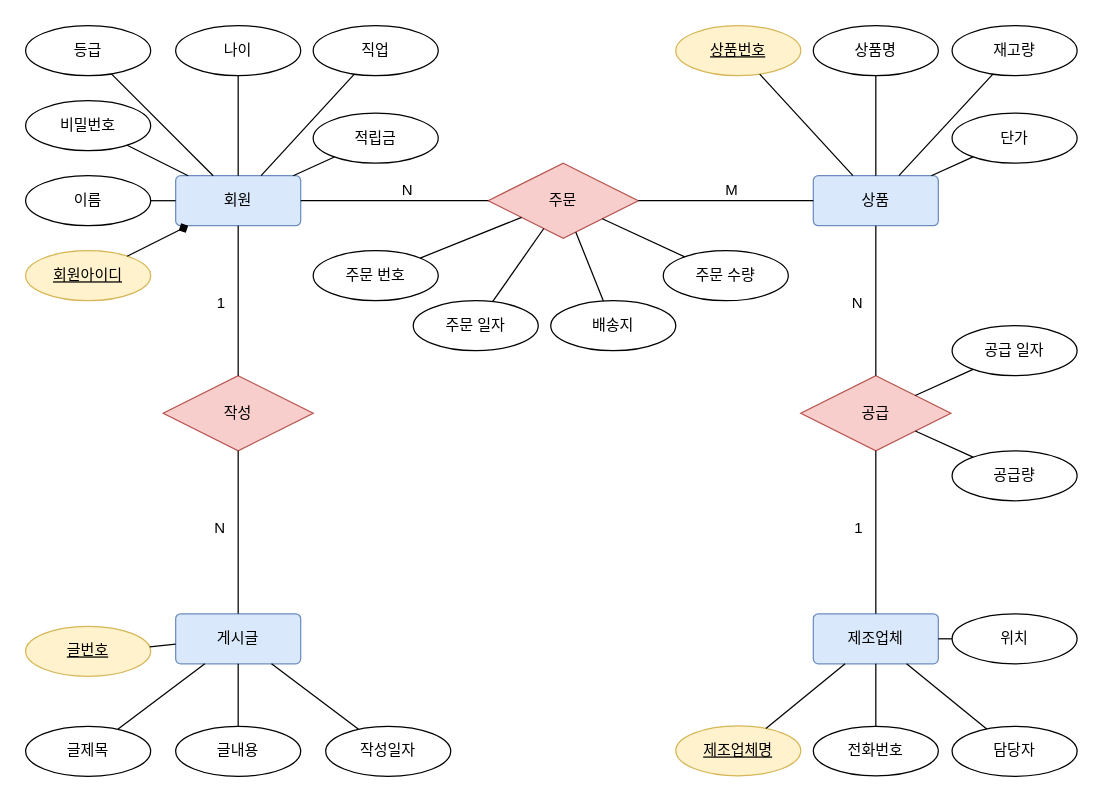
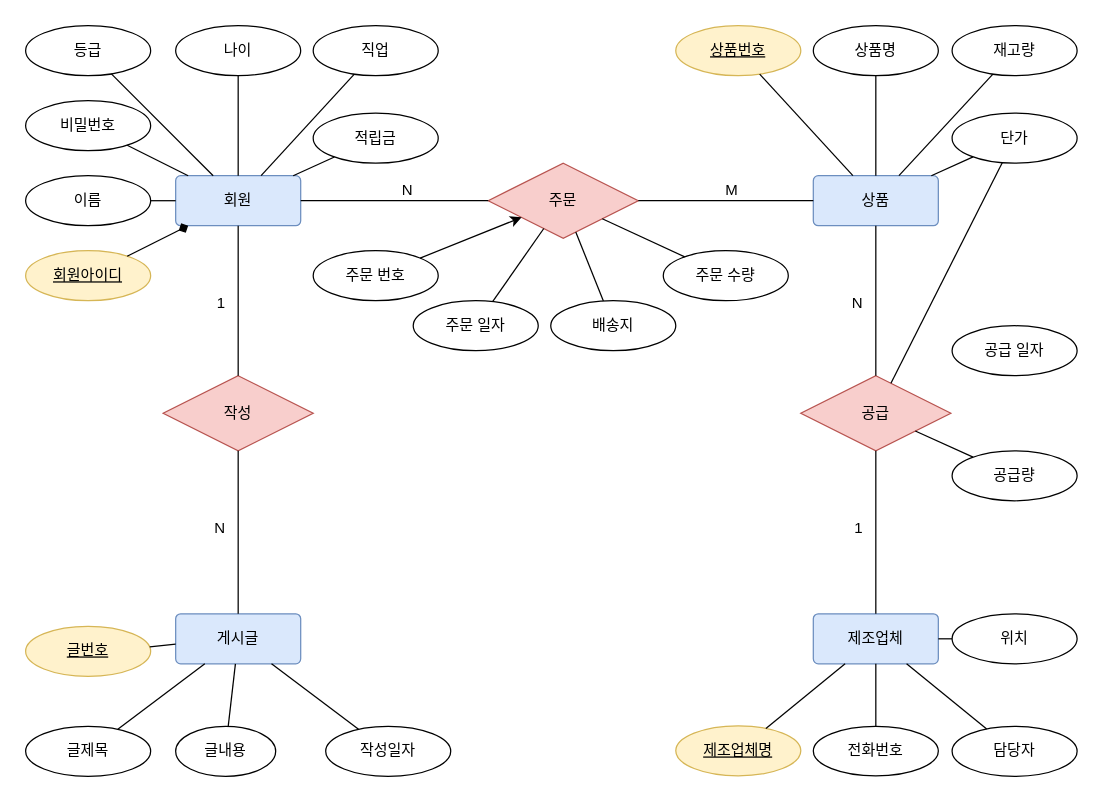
(516, 220) -> (512, 221)
(944, 383) -> (946, 273)
(238, 751) -> (226, 751)
